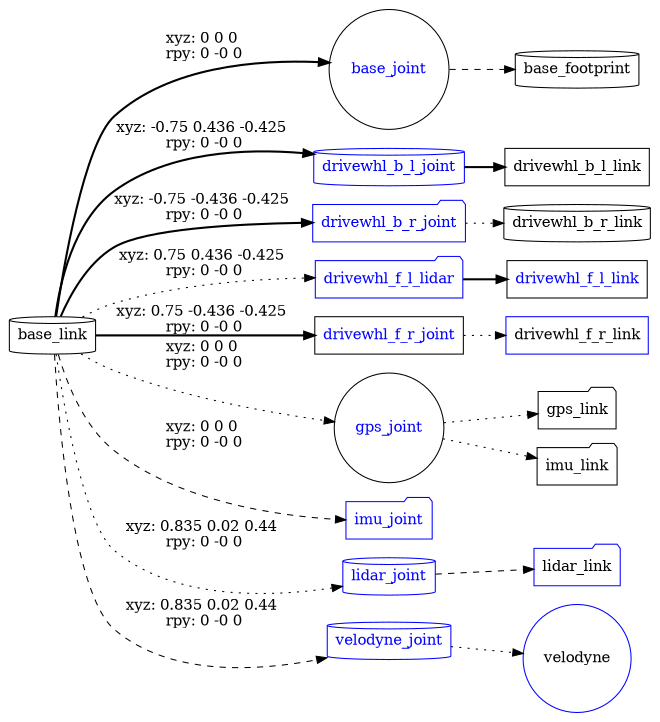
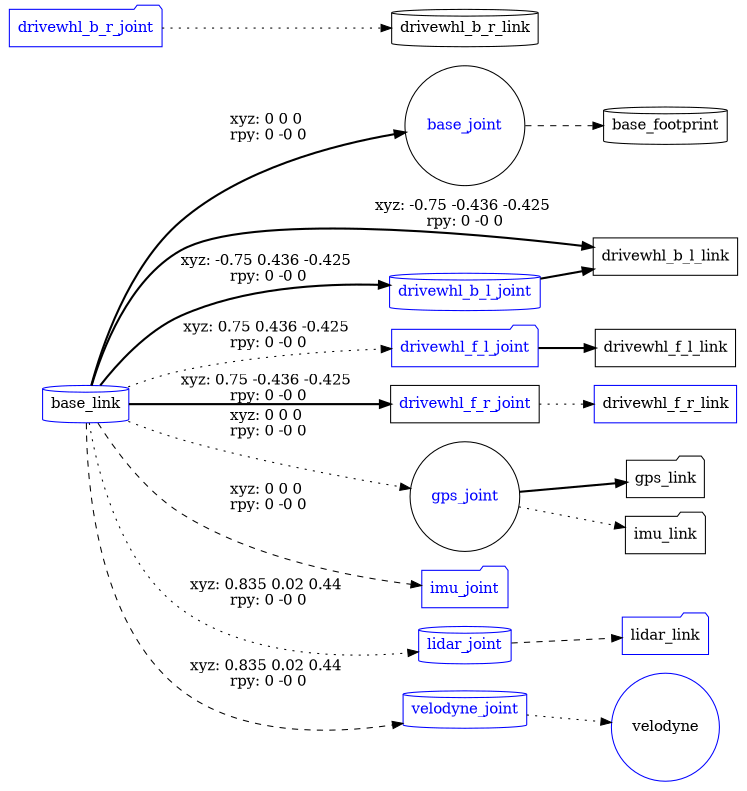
(163, 233) -> (298, 229)
(389, 279) -> (465, 348)
(577, 279) -> (665, 348)
(52, 335) -> (86, 404)
(486, 419) -> (568, 488)
